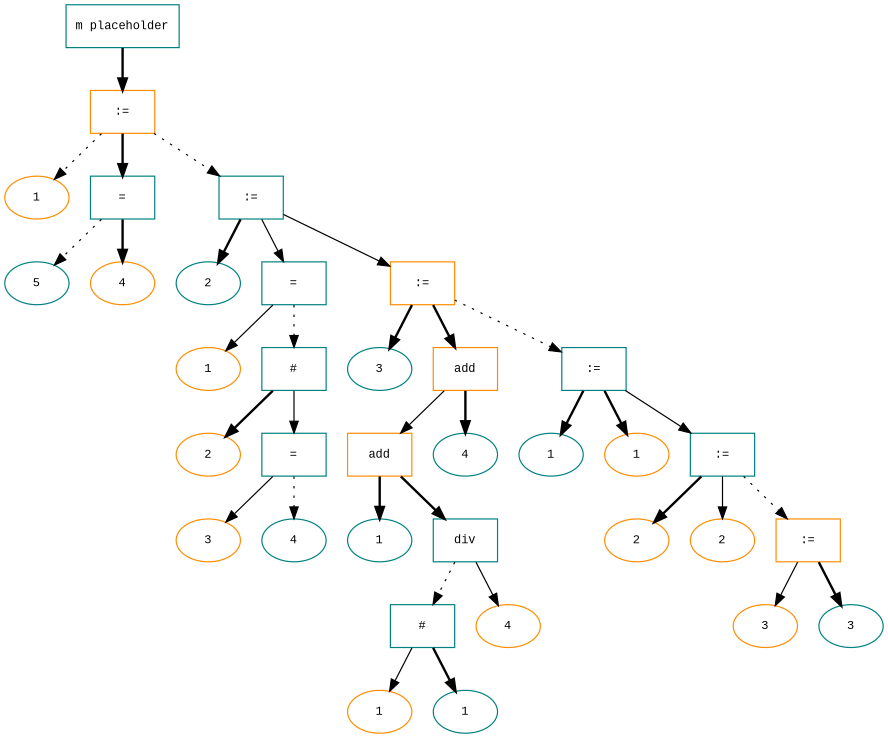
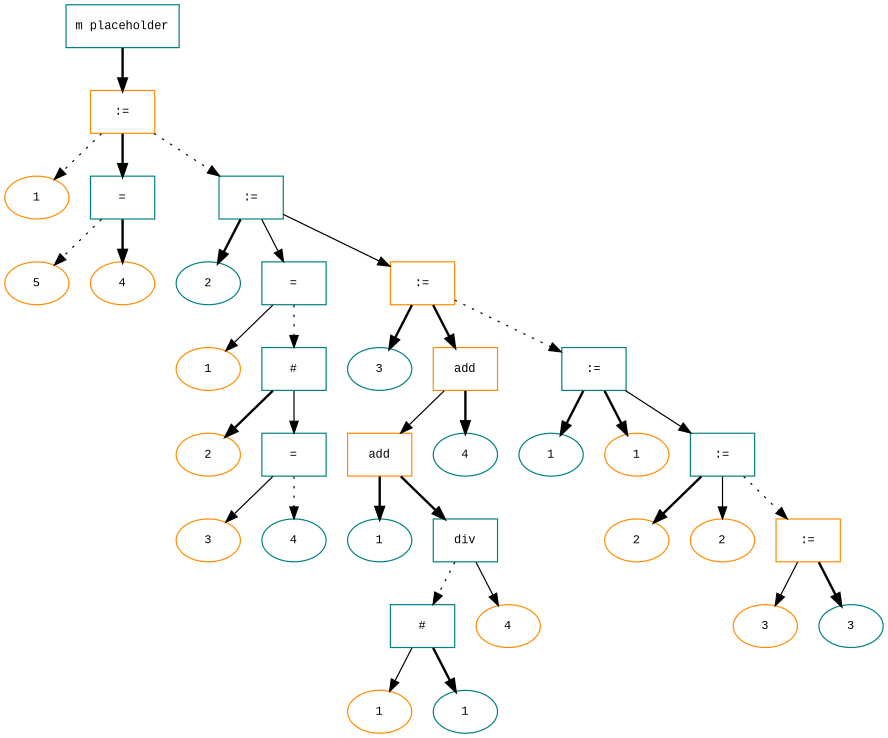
(37, 283) -> (37, 283)
